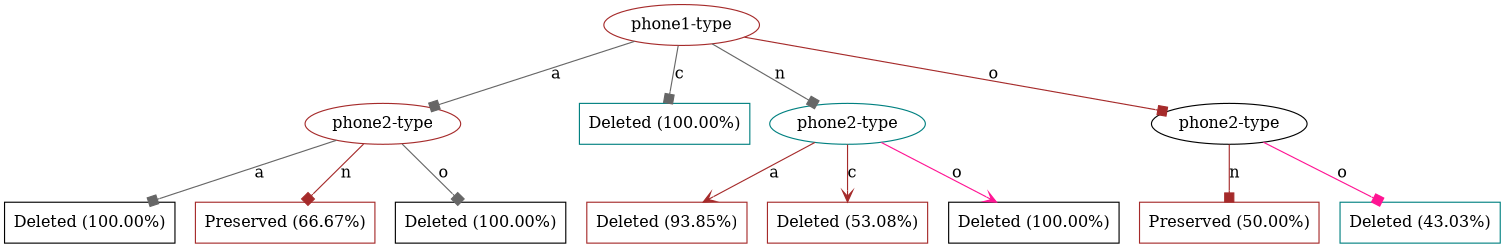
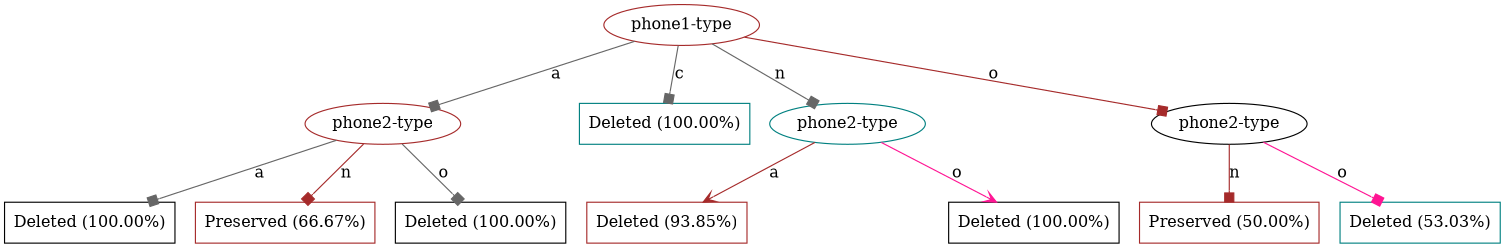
(848, 223) -> none
(1420, 223) -> (1420, 223)
